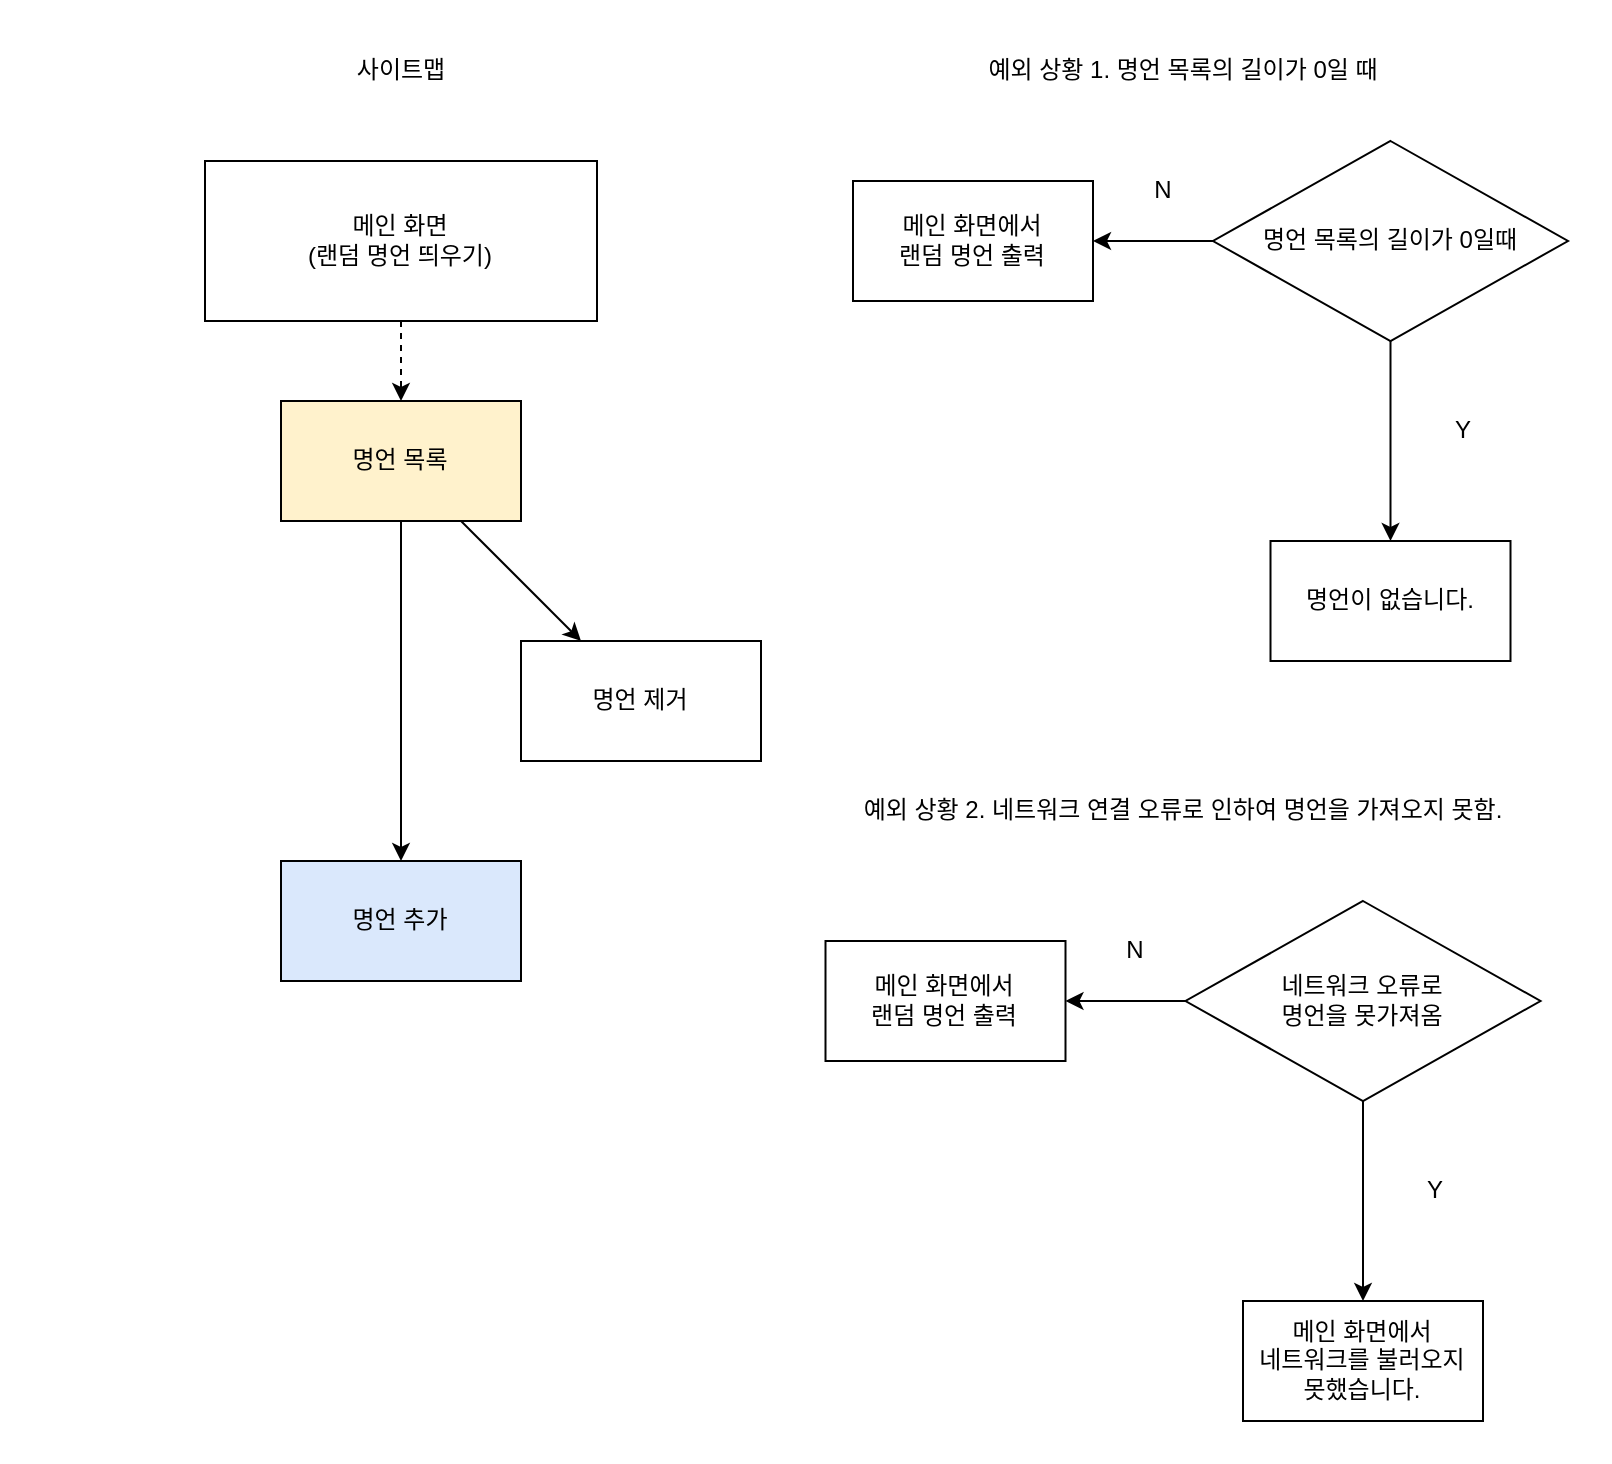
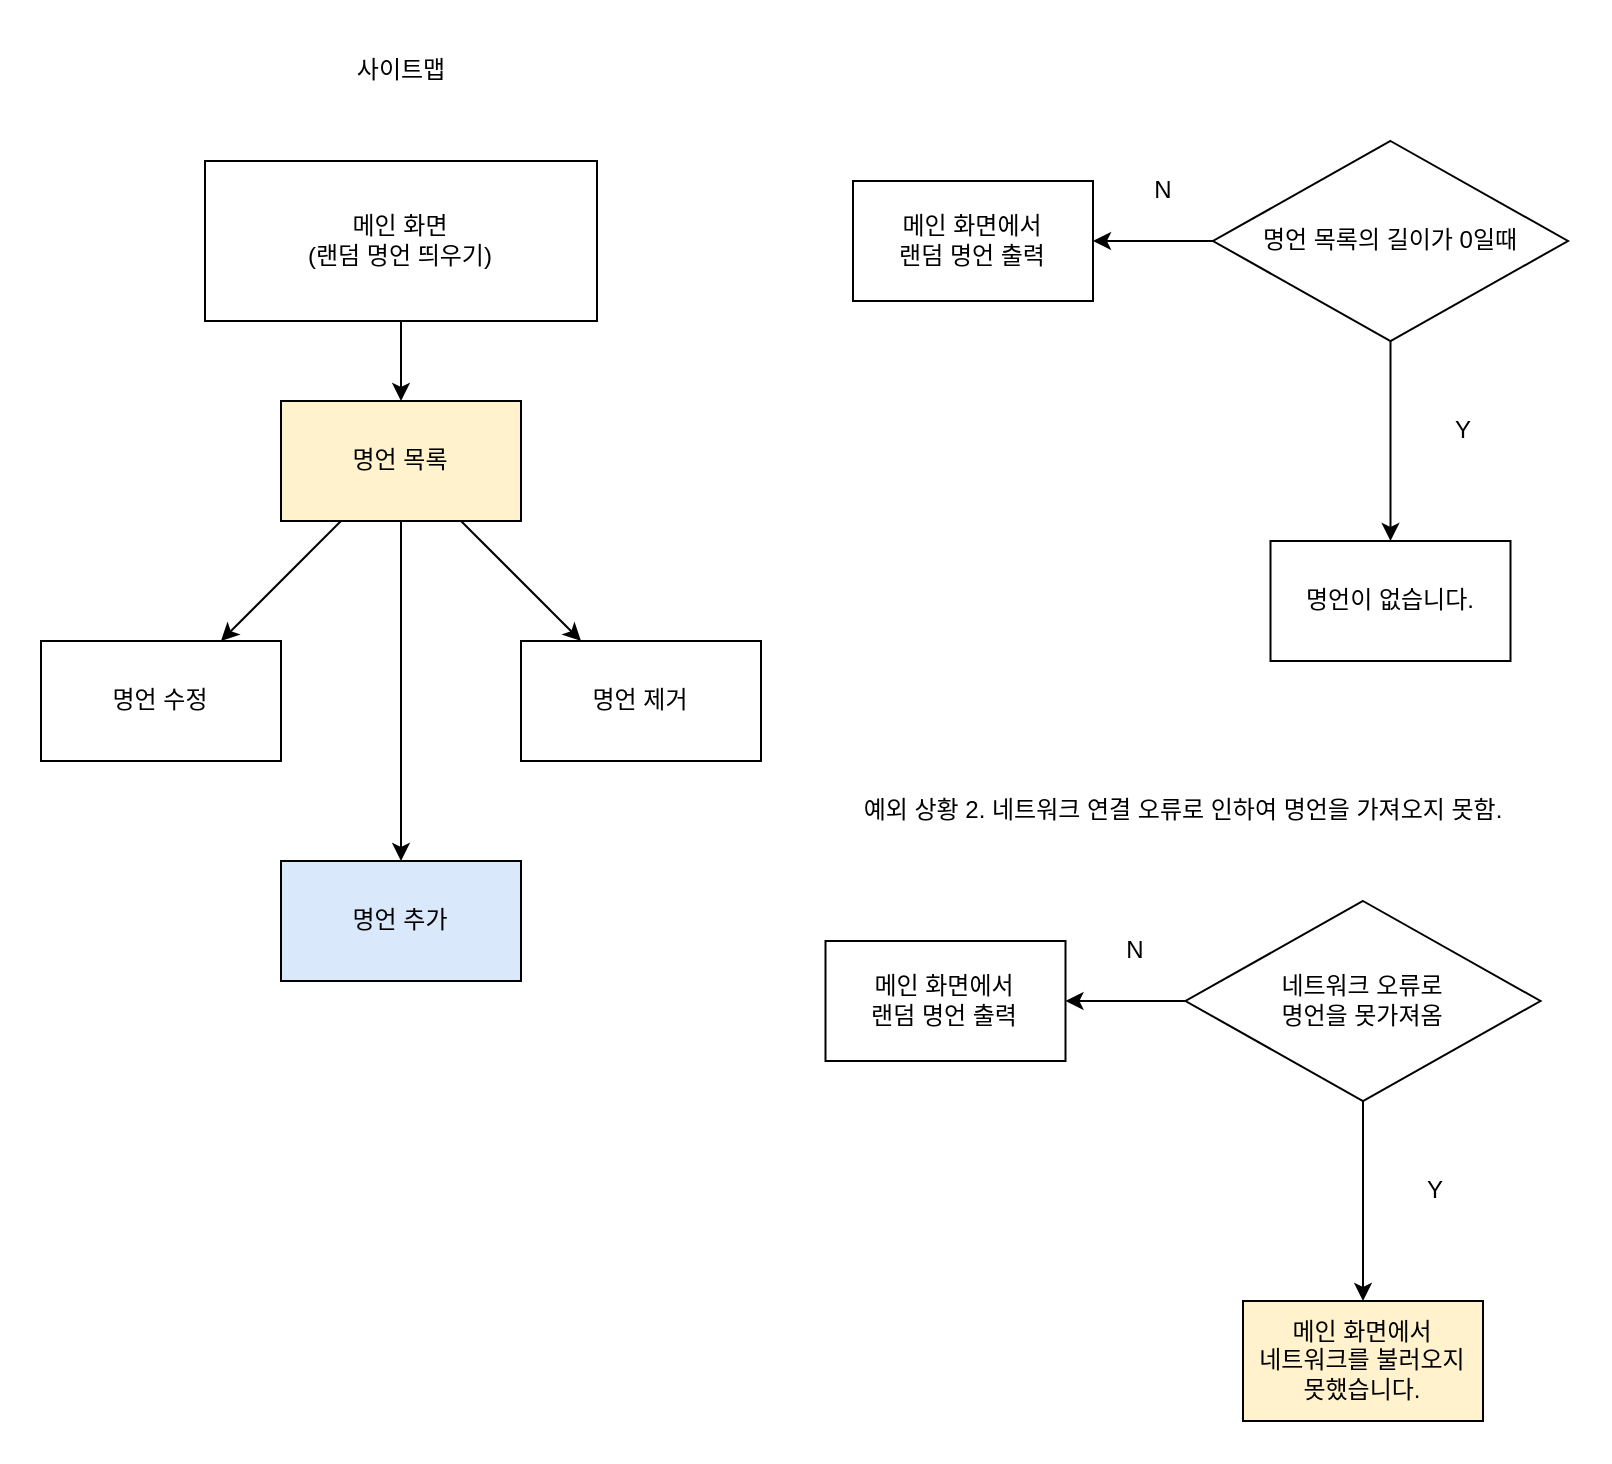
(1183, 71) -> none
(401, 353) -> (401, 353)
none -> (286, 577)
none -> (161, 701)
(1363, 1361) -> (1363, 1361)
